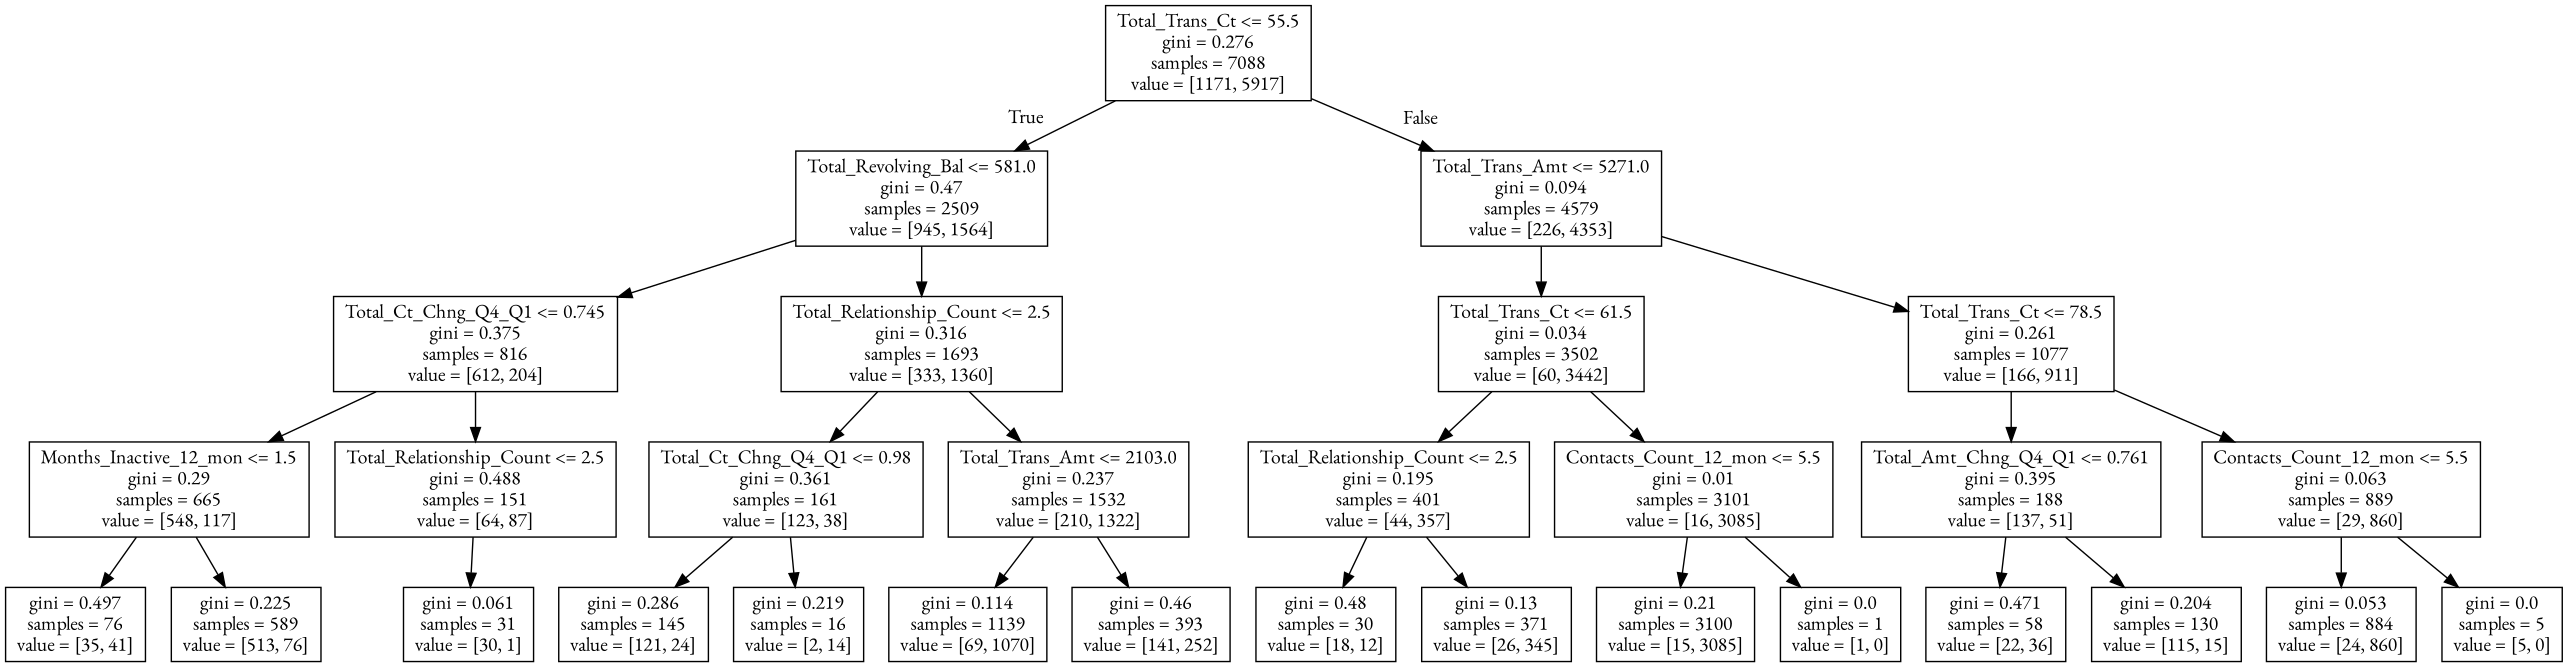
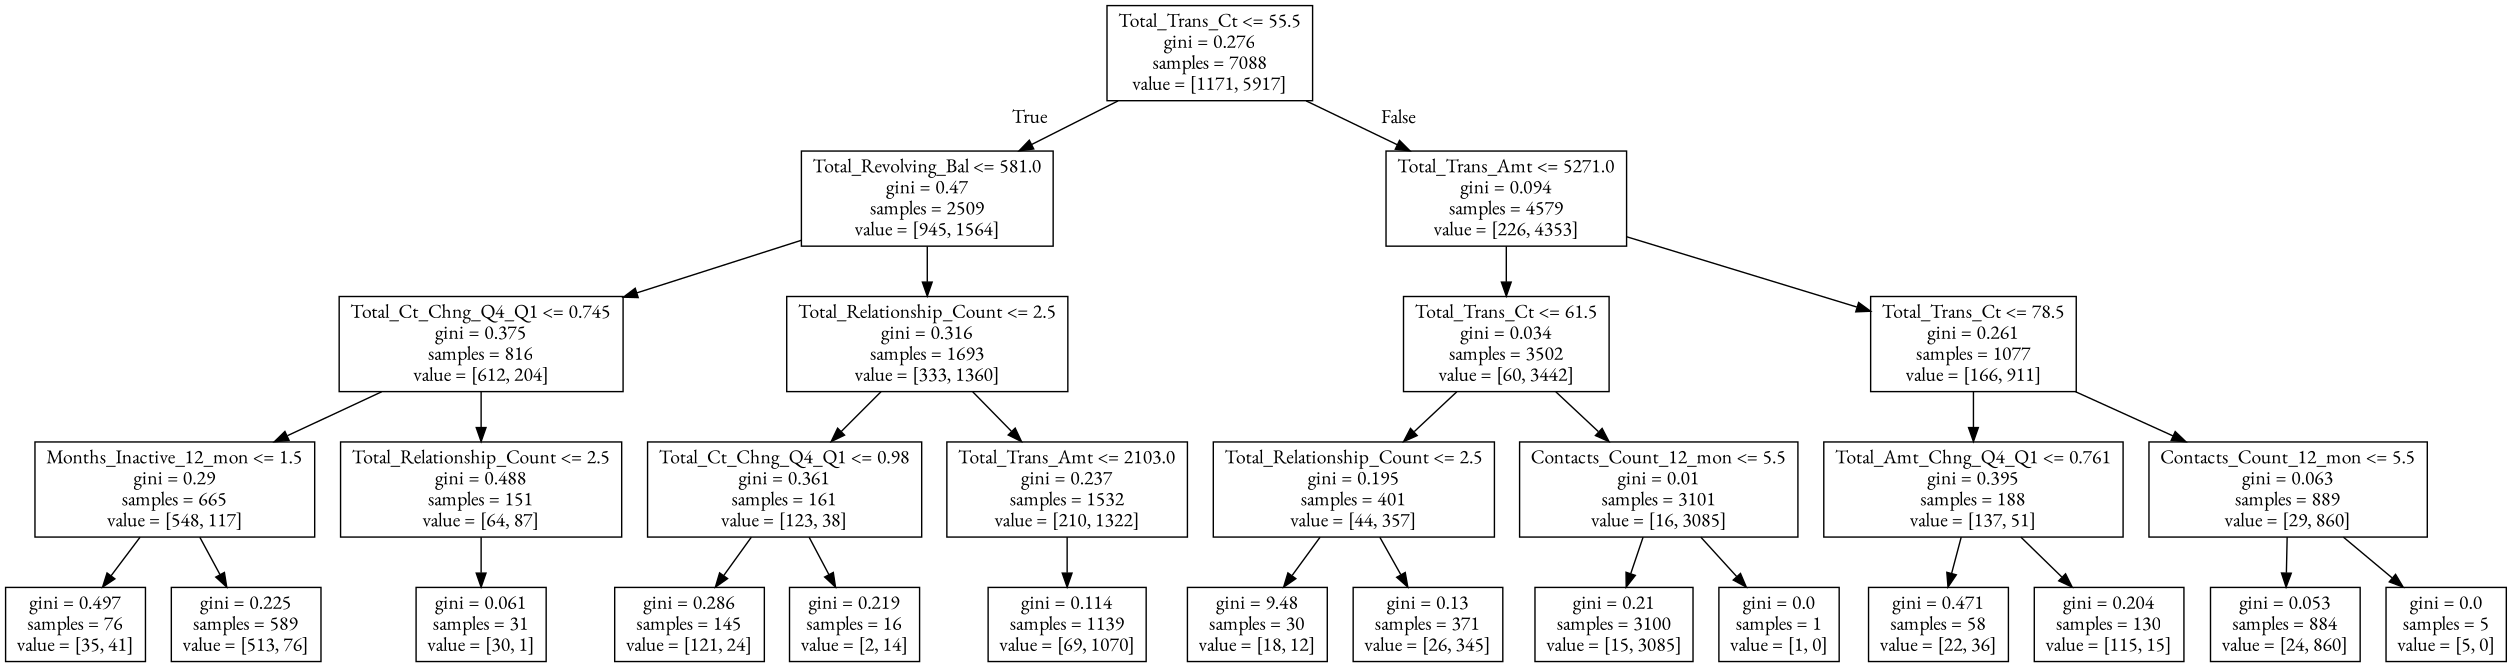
(1151, 624) -> none
(1326, 624) -> (1257, 624)
